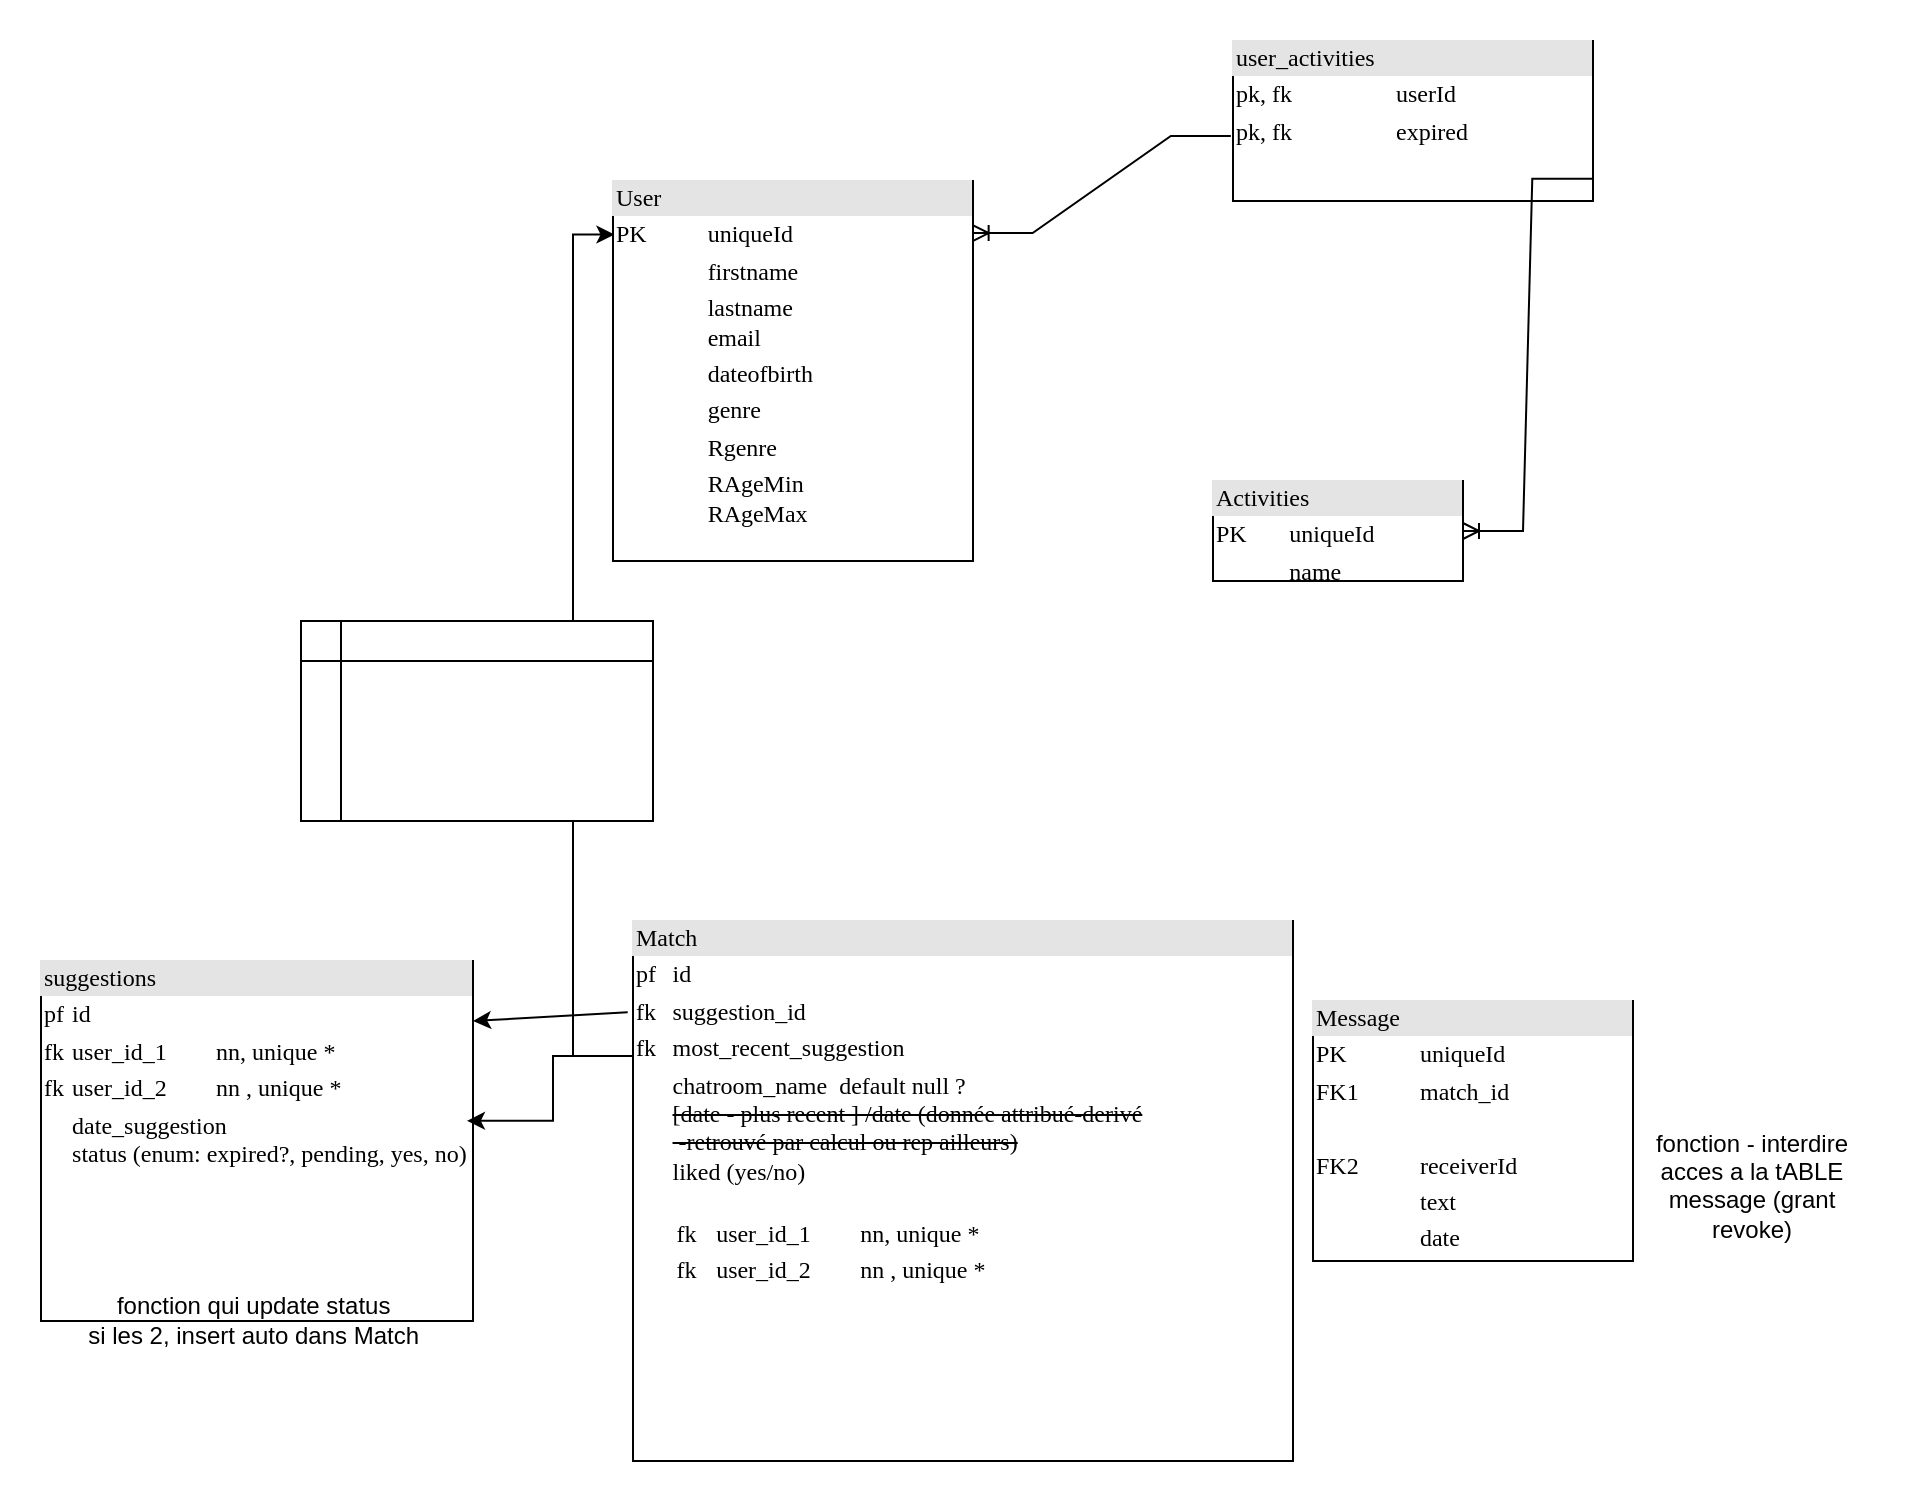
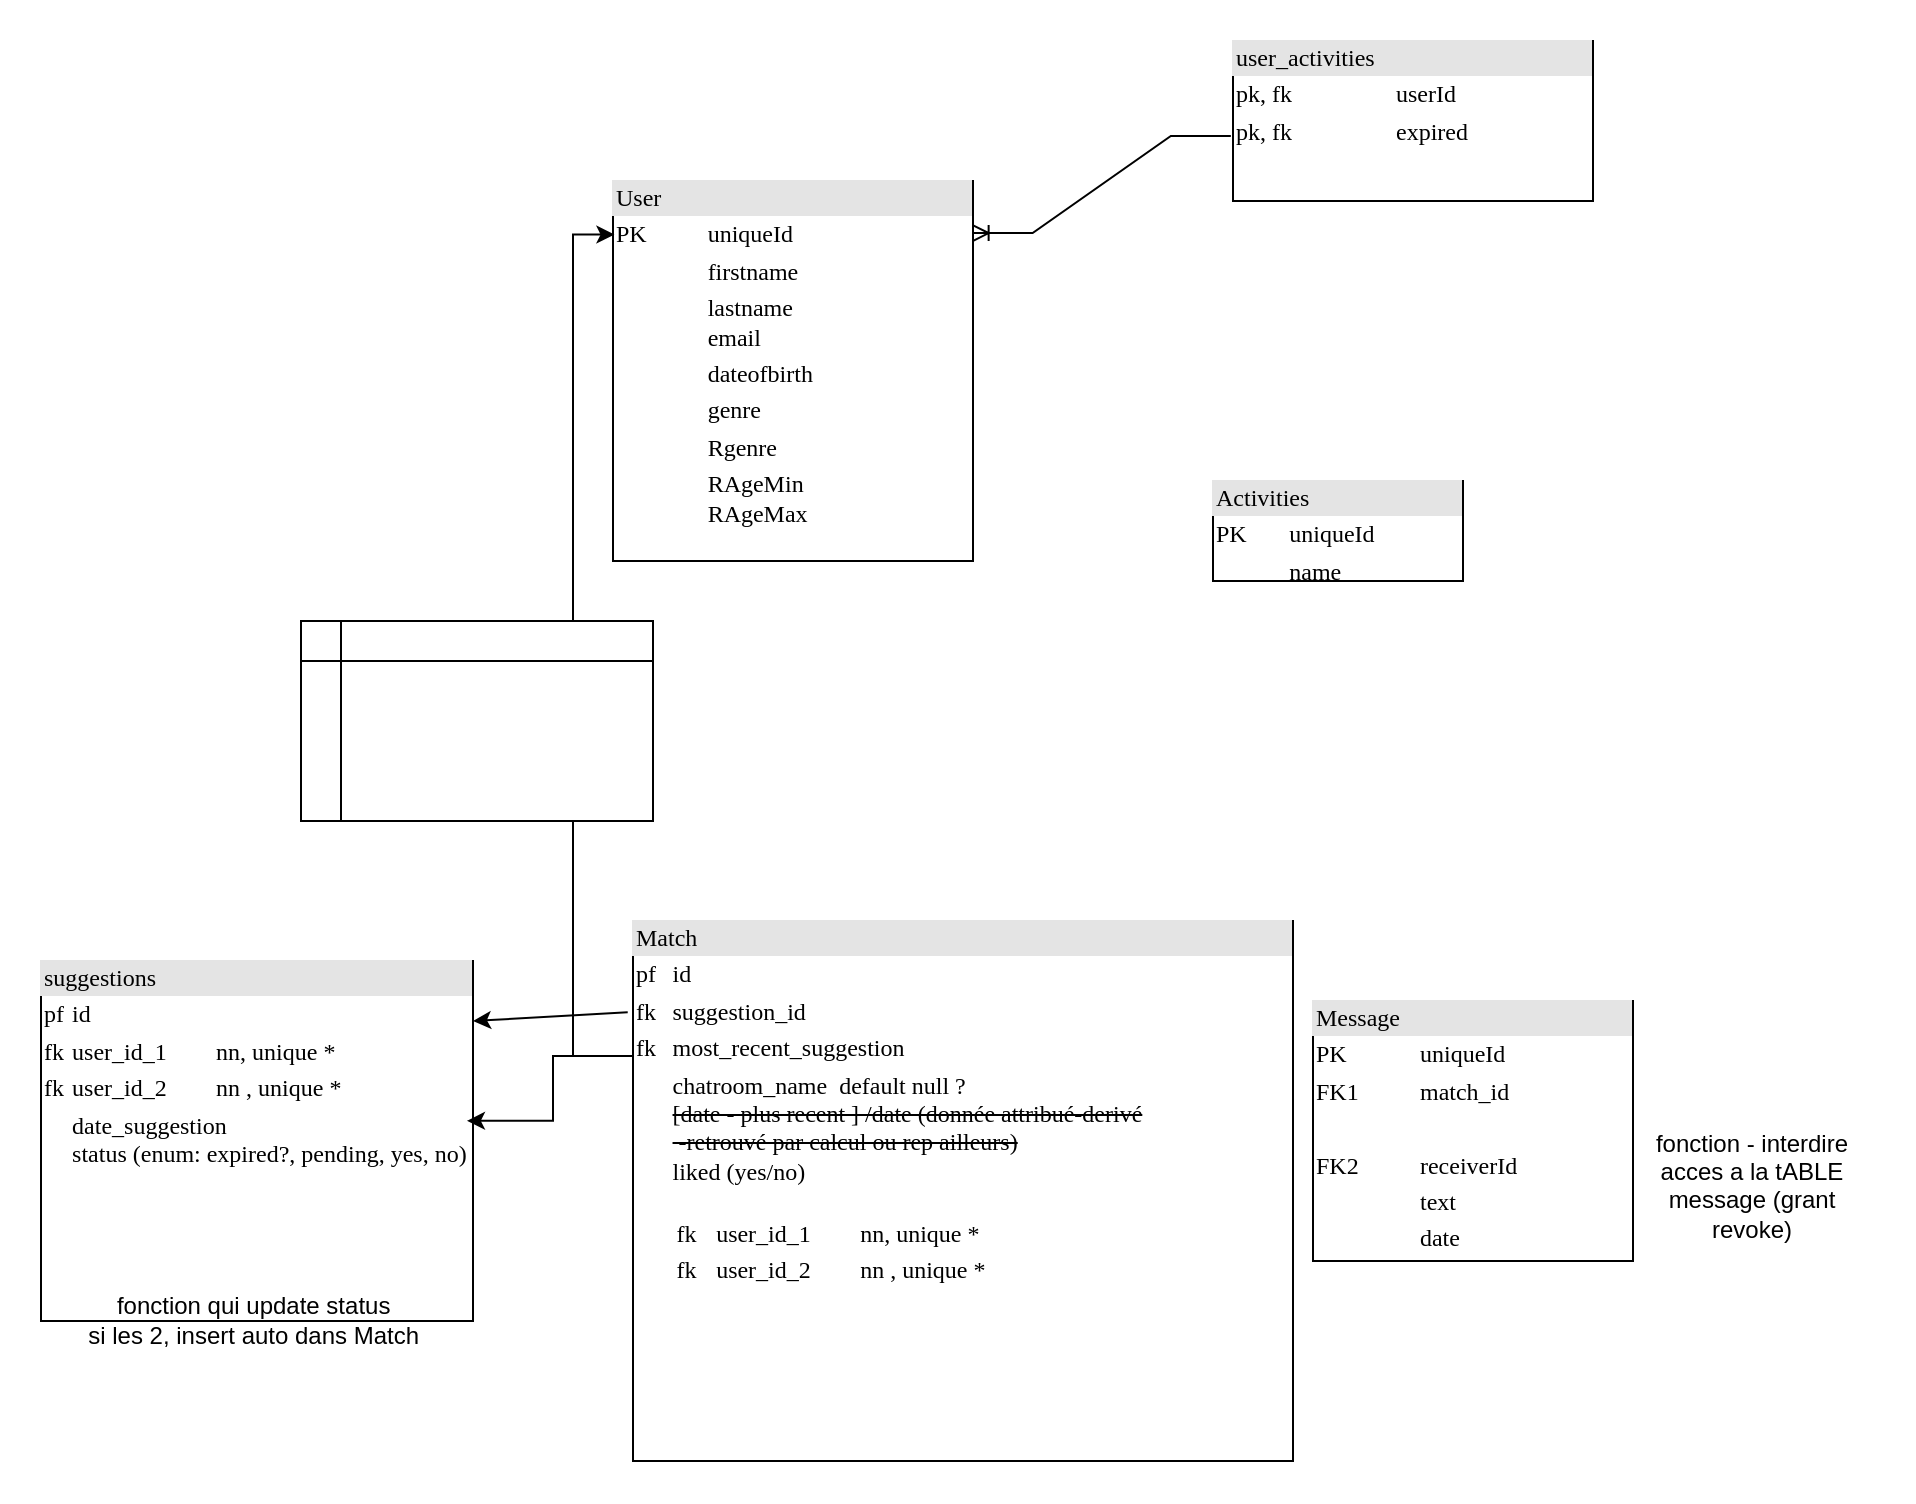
(1528, 355) -> none
